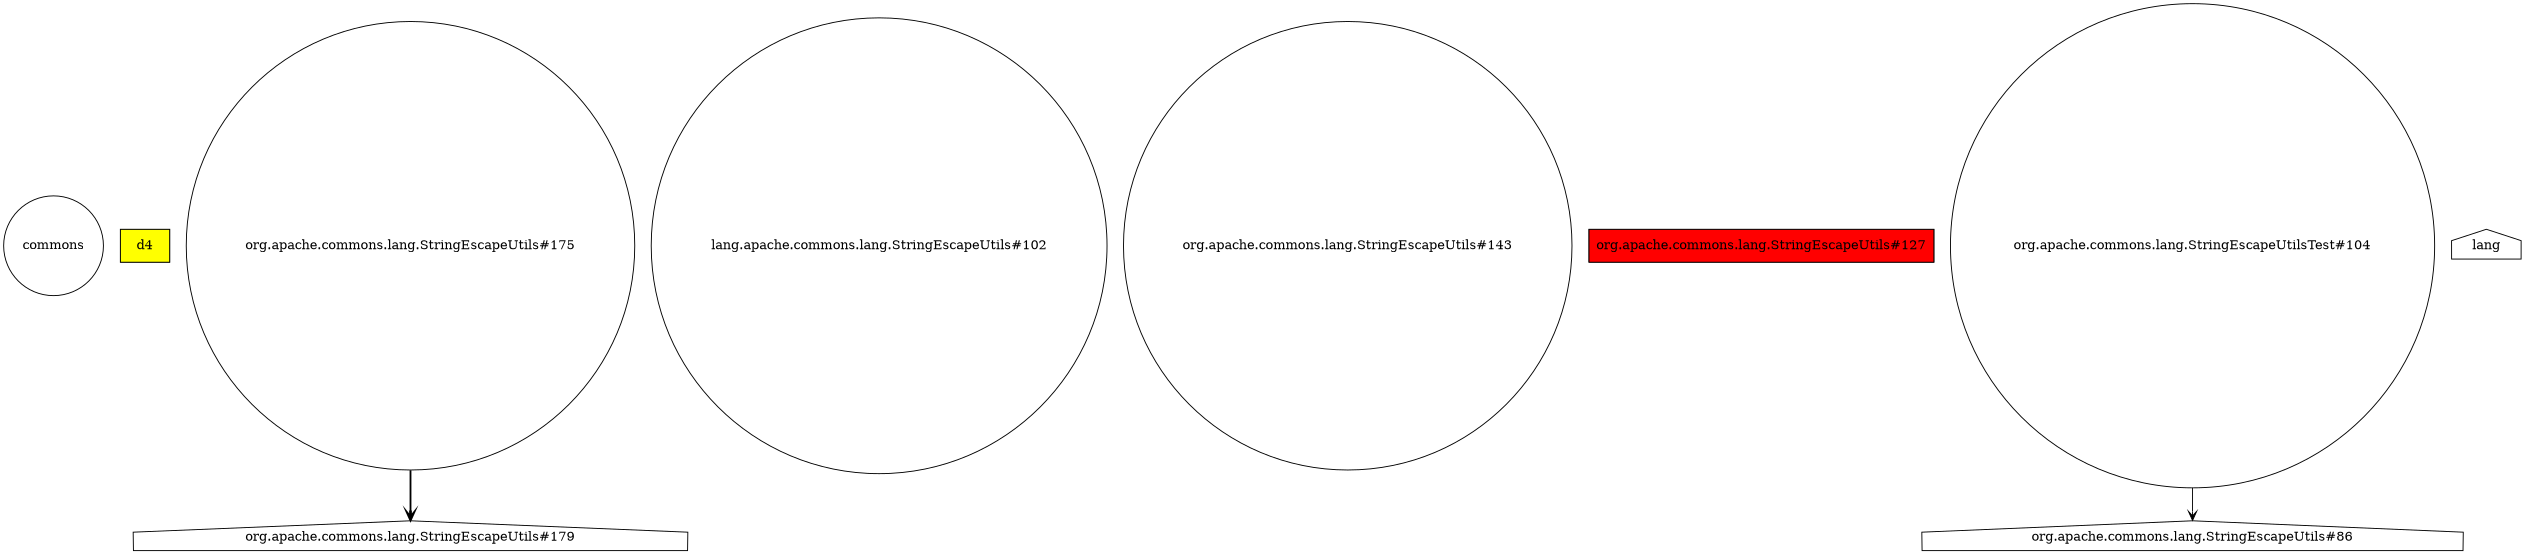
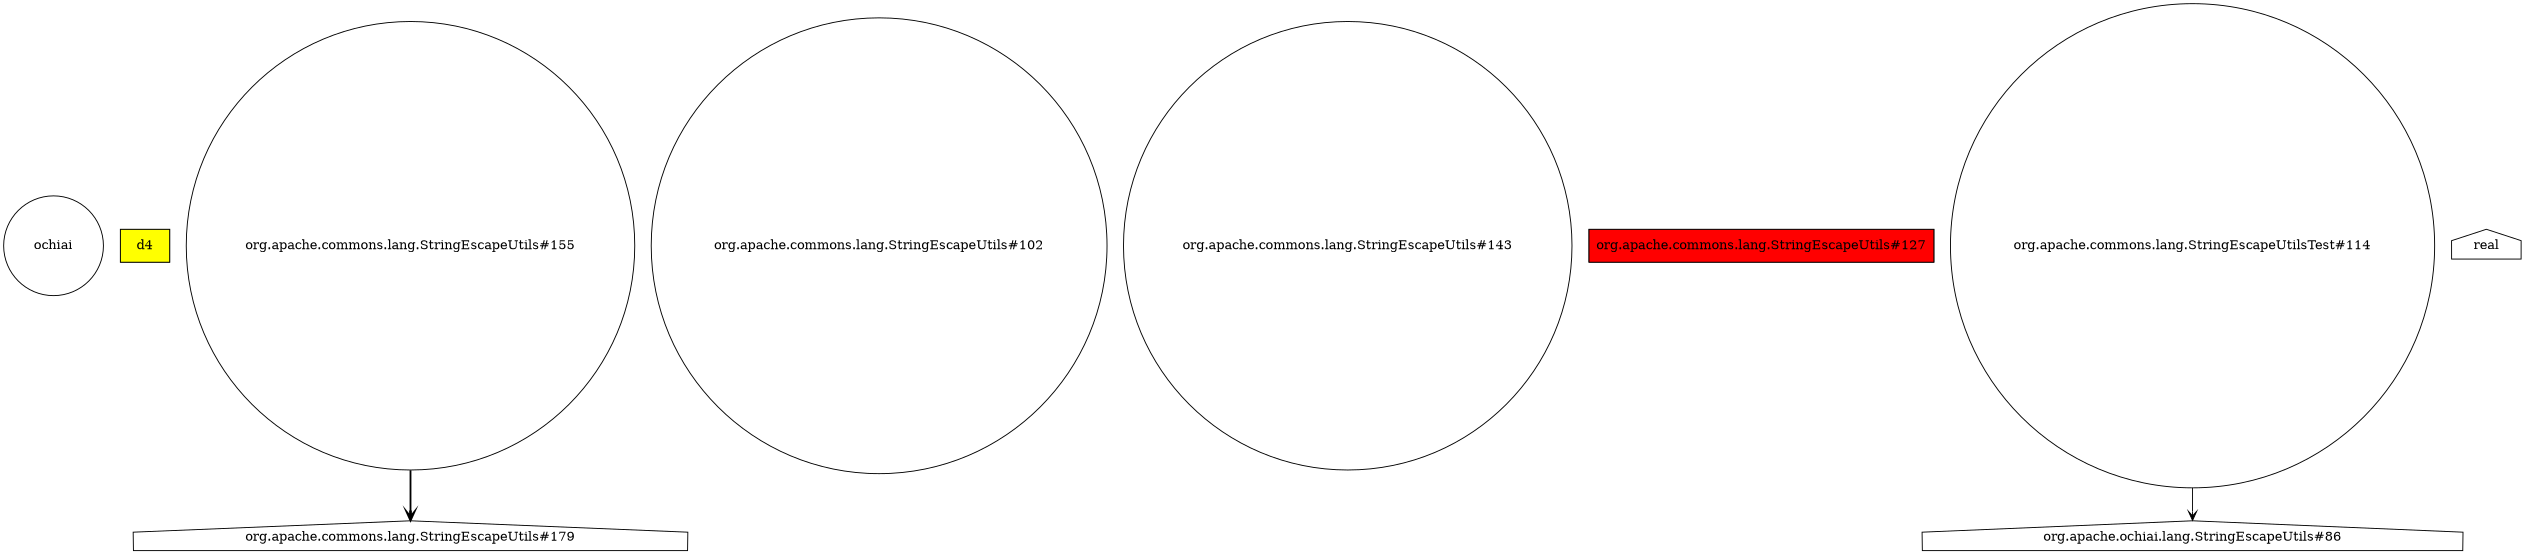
(54, 246) -> (54, 246)
(411, 246) -> (411, 246)
(879, 246) -> (879, 246)
(2193, 246) -> (2193, 246)
(2486, 246) -> (2486, 246)
(2193, 537) -> (2193, 537)
